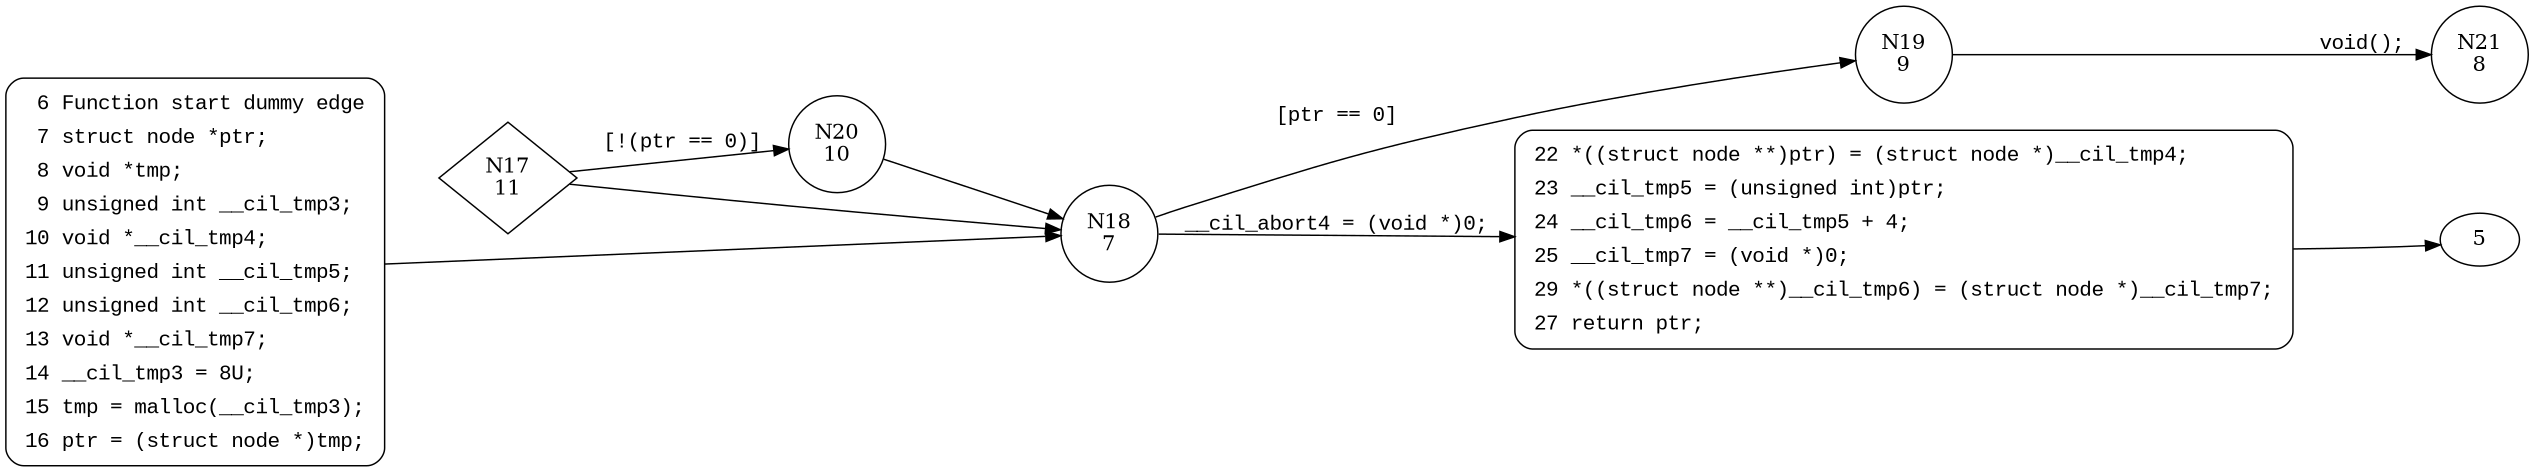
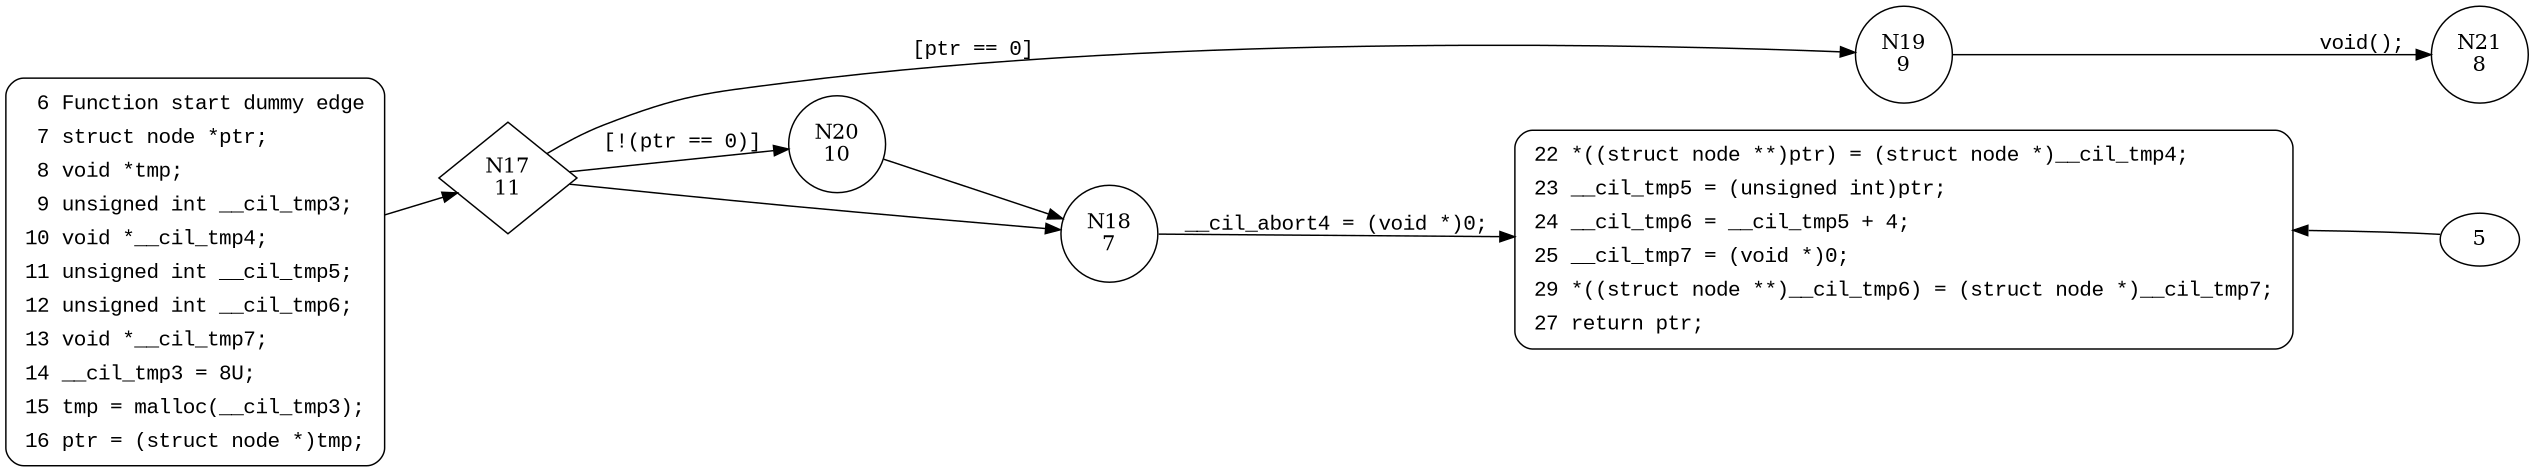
(1494, 122) -> (1187, 52)
(2359, 248) -> (2374, 232)
(715, 250) -> (414, 206)
